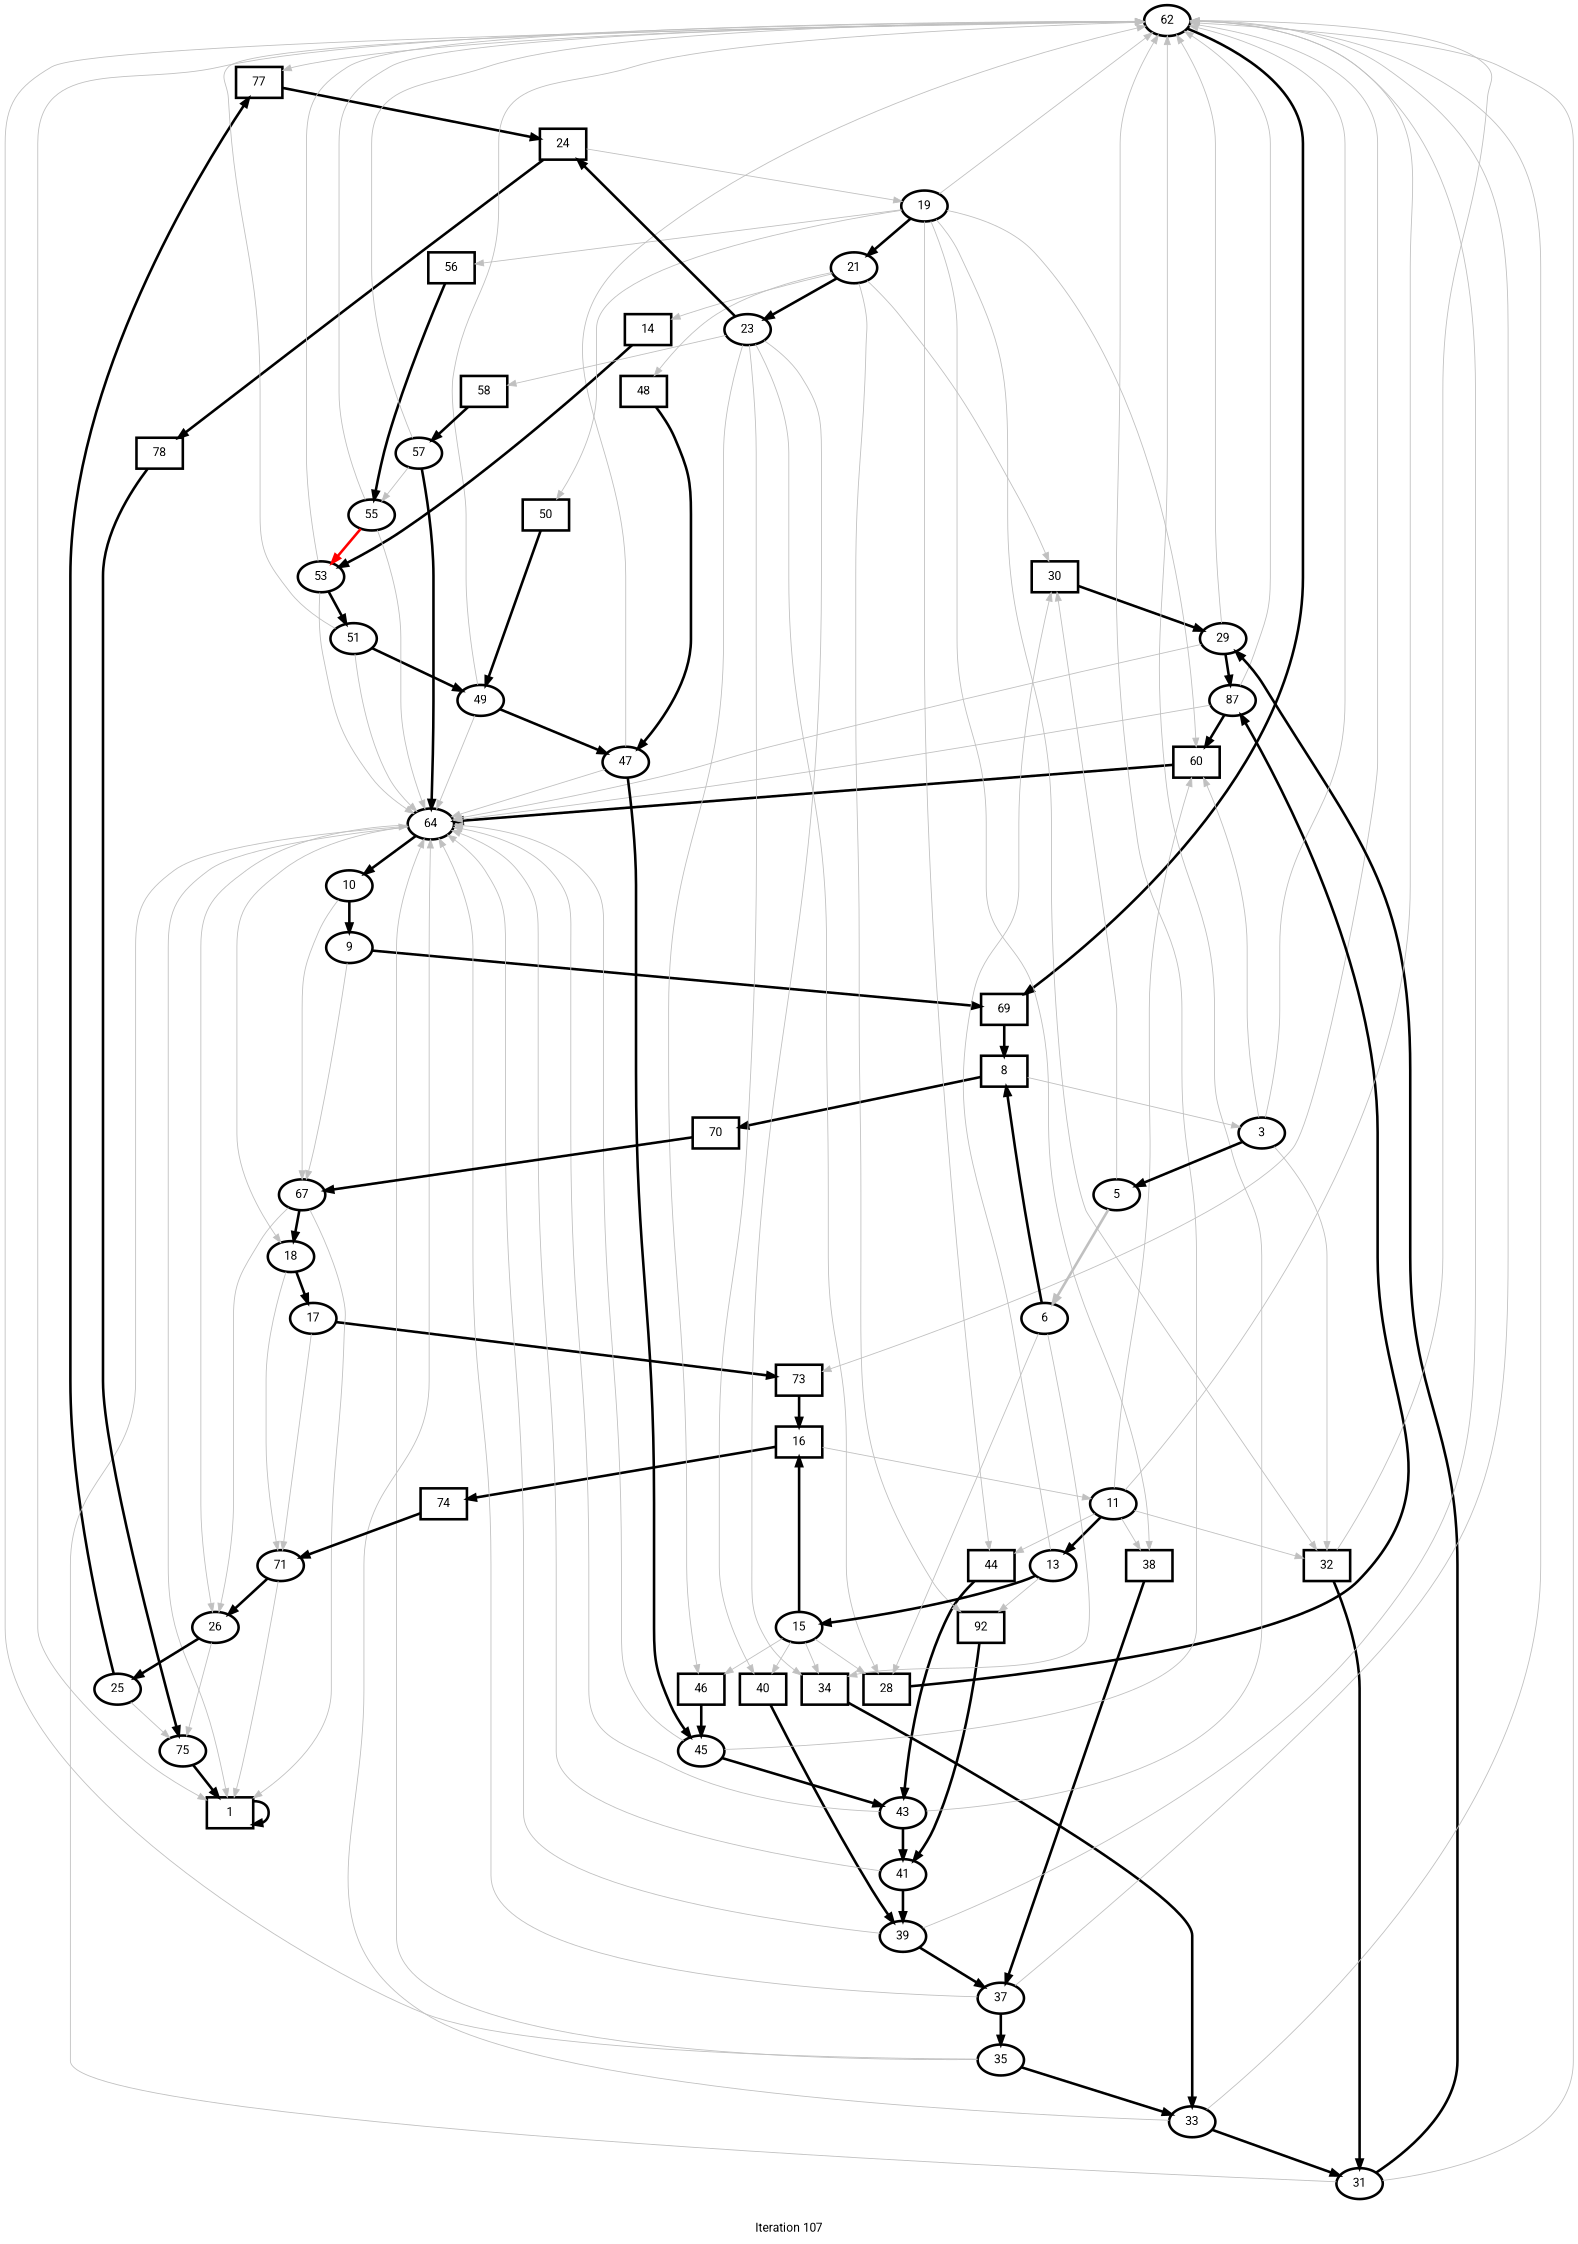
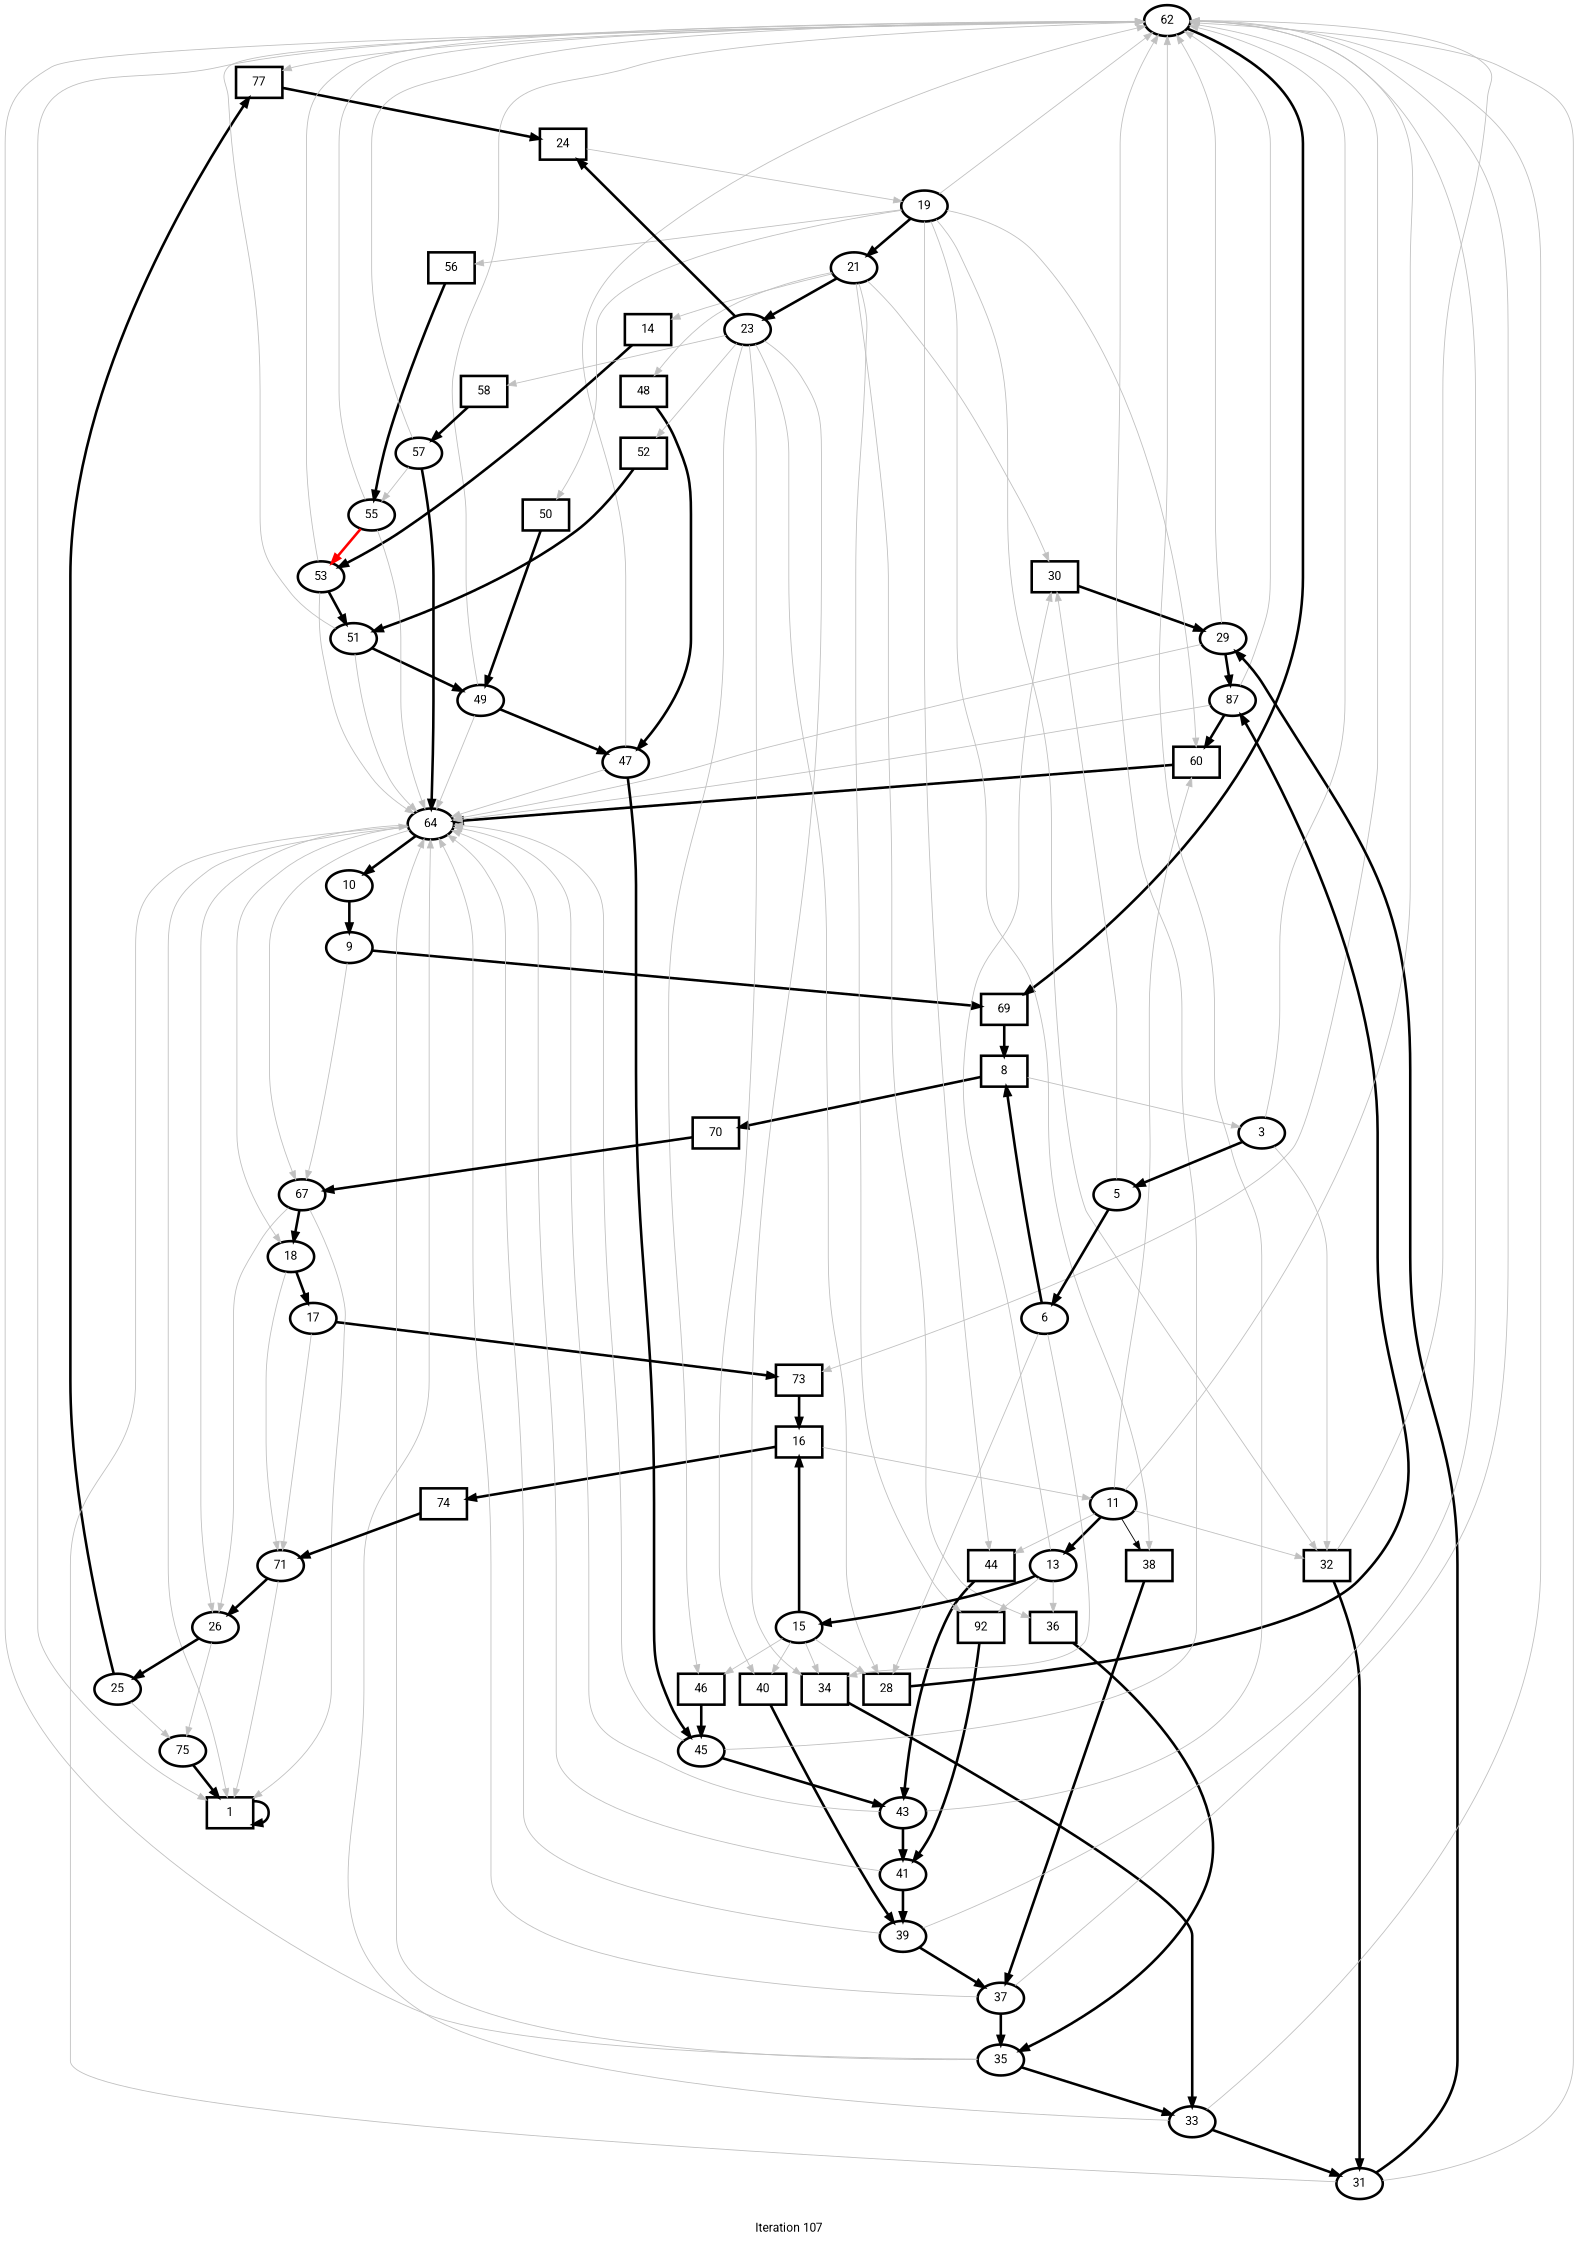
(160, 453) -> none
none -> (644, 453)
(1247, 949) -> none
(302, 1031) -> (270, 964)
(1083, 1253) -> (1083, 1253)
(1129, 1530) -> (1129, 1530)
none -> (1053, 1627)
